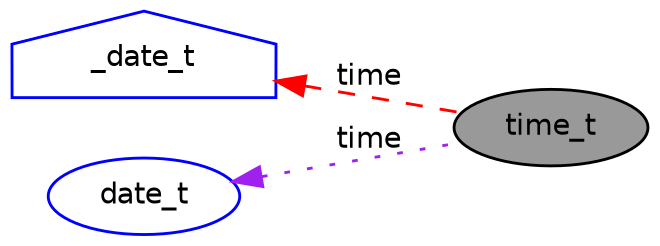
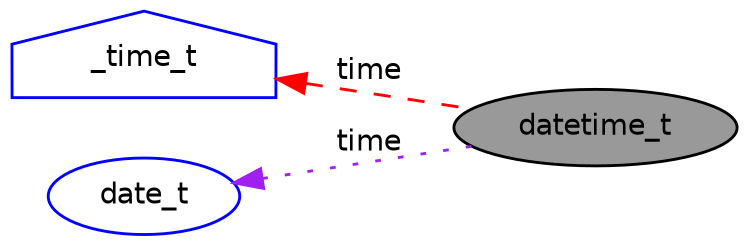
(144, 59) -> (144, 59)
(551, 128) -> (596, 128)
